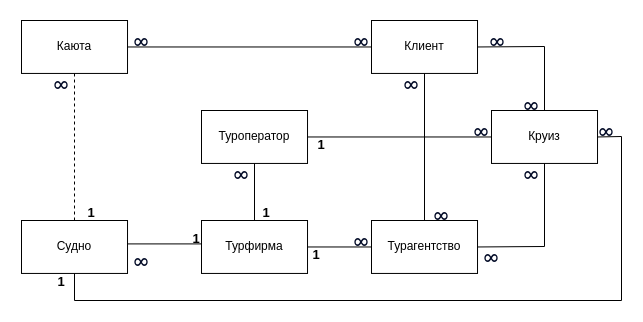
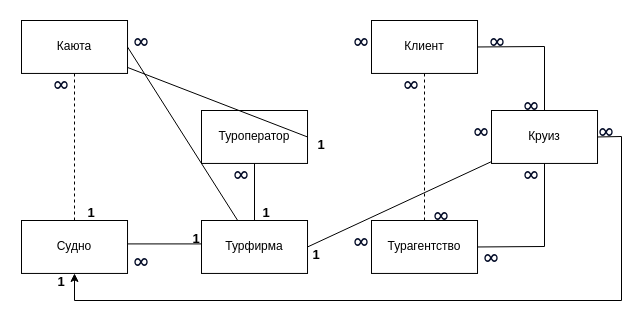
(249, 47) -> (182, 133)
(399, 137) -> (228, 106)
(425, 147) -> (425, 147)
(339, 247) -> (400, 204)
(75, 278) -> (75, 281)
